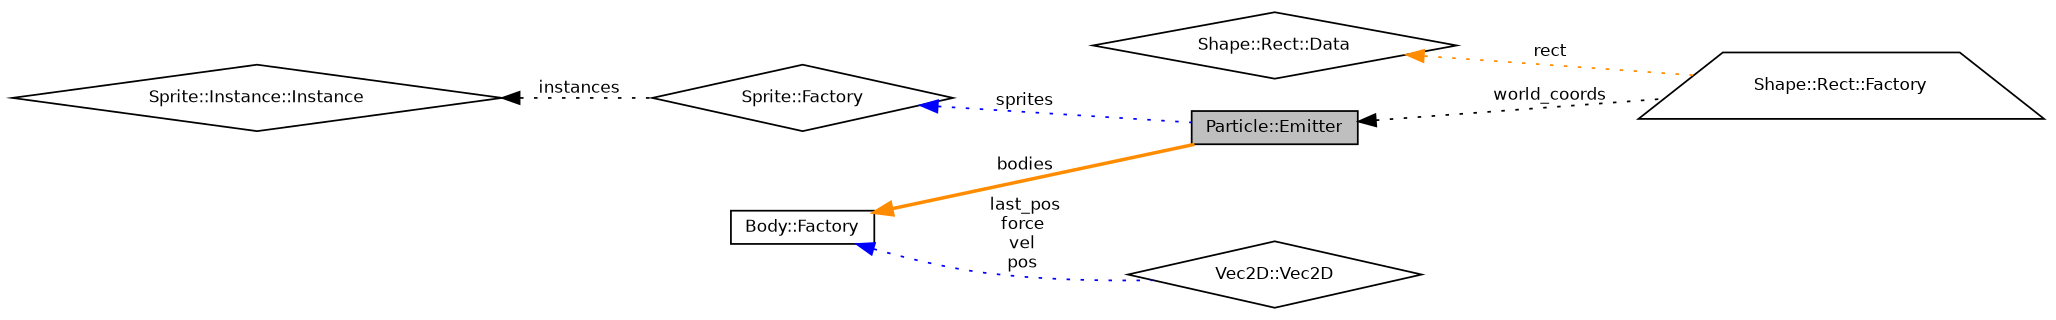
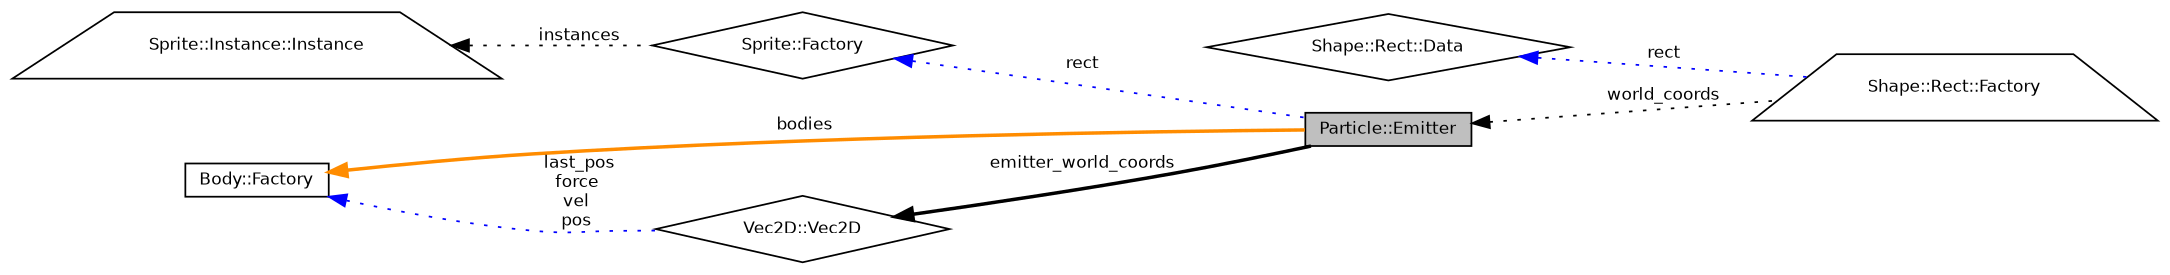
(1559, 66) -> (1673, 67)
(257, 98) -> (257, 45)
(1023, 101) -> (1080, 64)
none -> (1113, 184)
